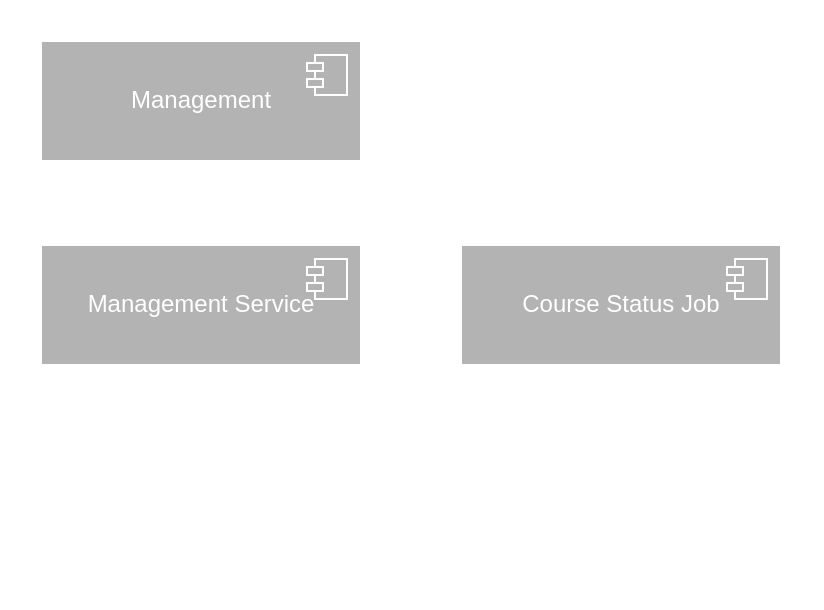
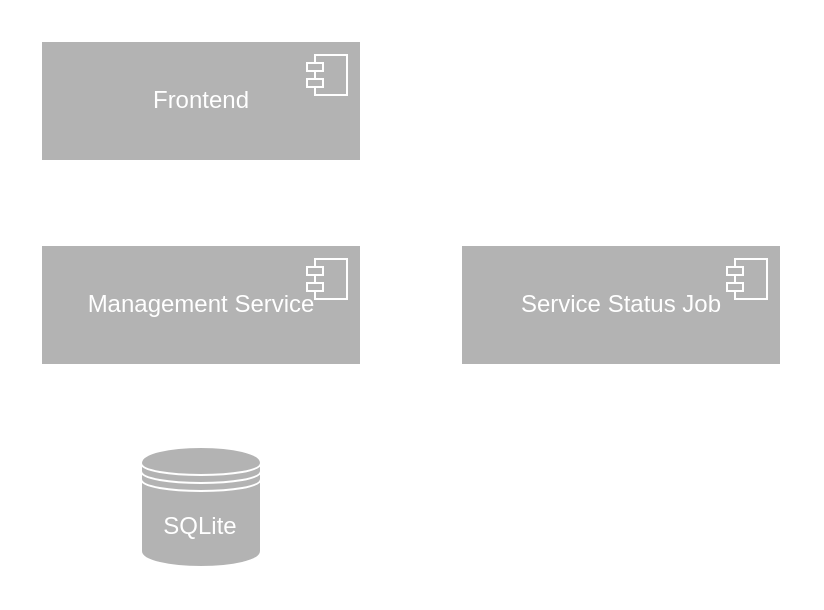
(202, 101) -> (202, 101)
(622, 305) -> (622, 305)
none -> (201, 507)
